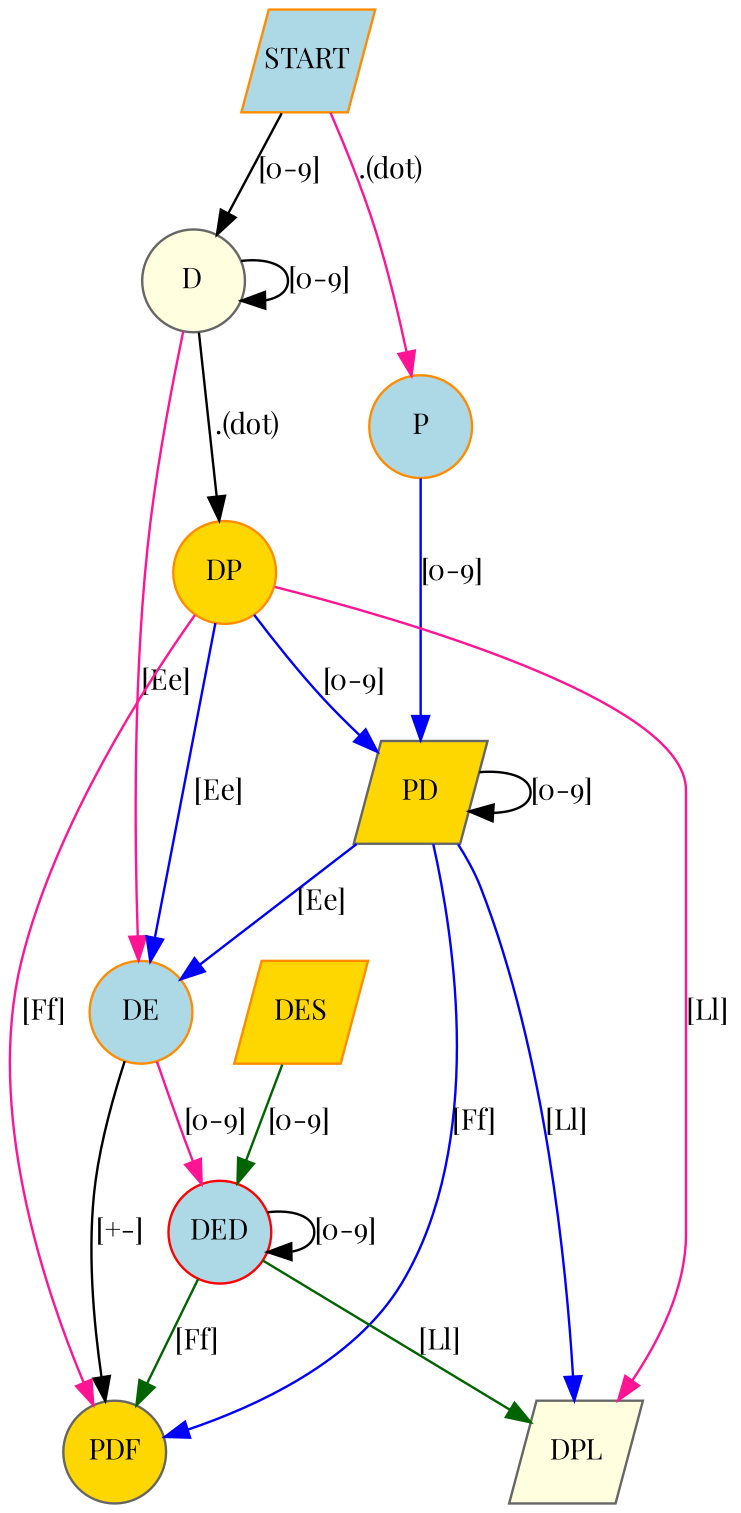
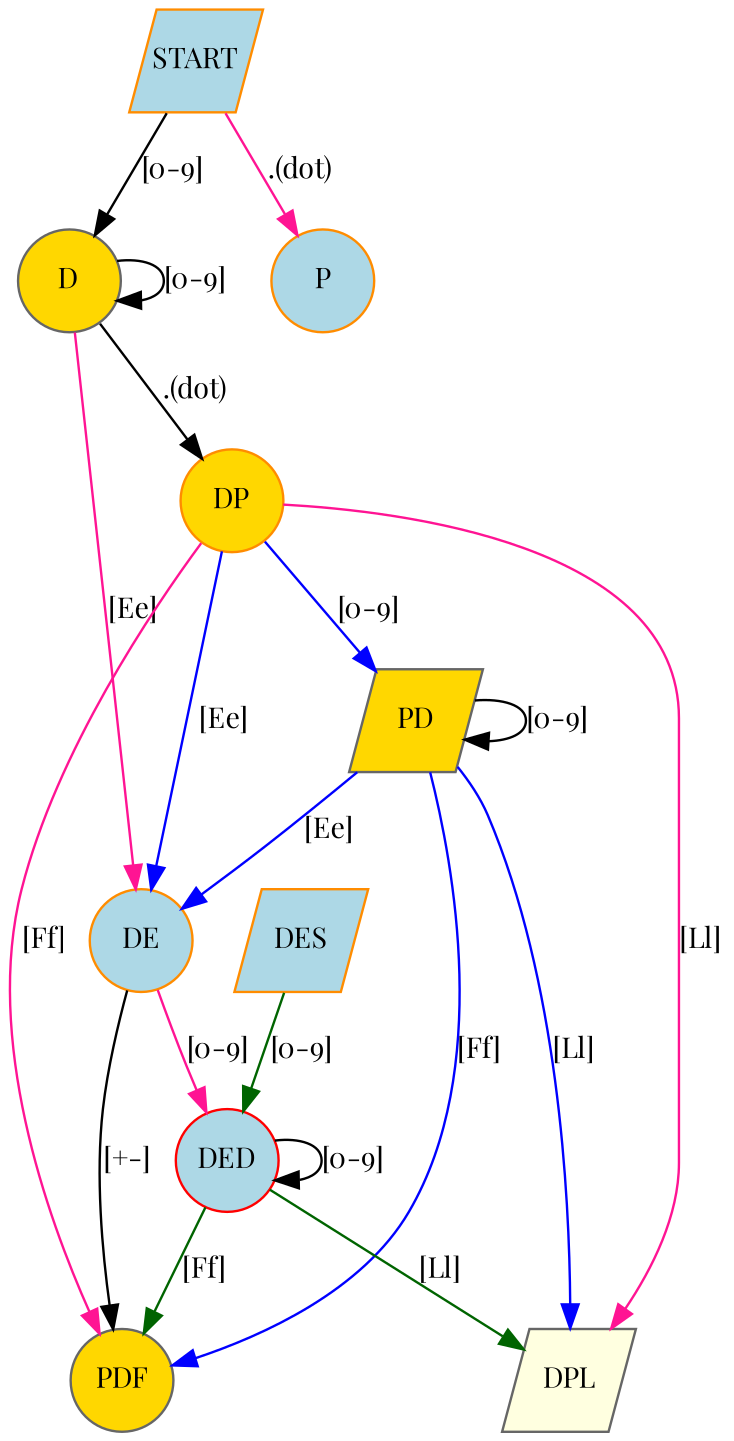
(194, 281) -> (69, 281)
(421, 597) -> none
(301, 1012) -> (301, 941)
